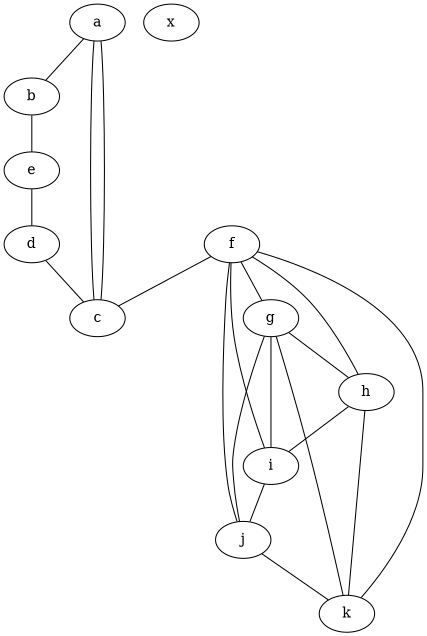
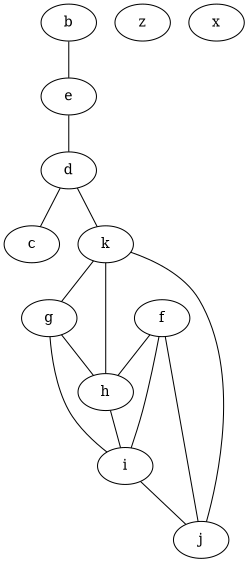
(98, 23) -> none
none -> (143, 23)
(165, 281) -> none
(251, 281) -> none
(422, 387) -> (87, 207)
(238, 427) -> none
